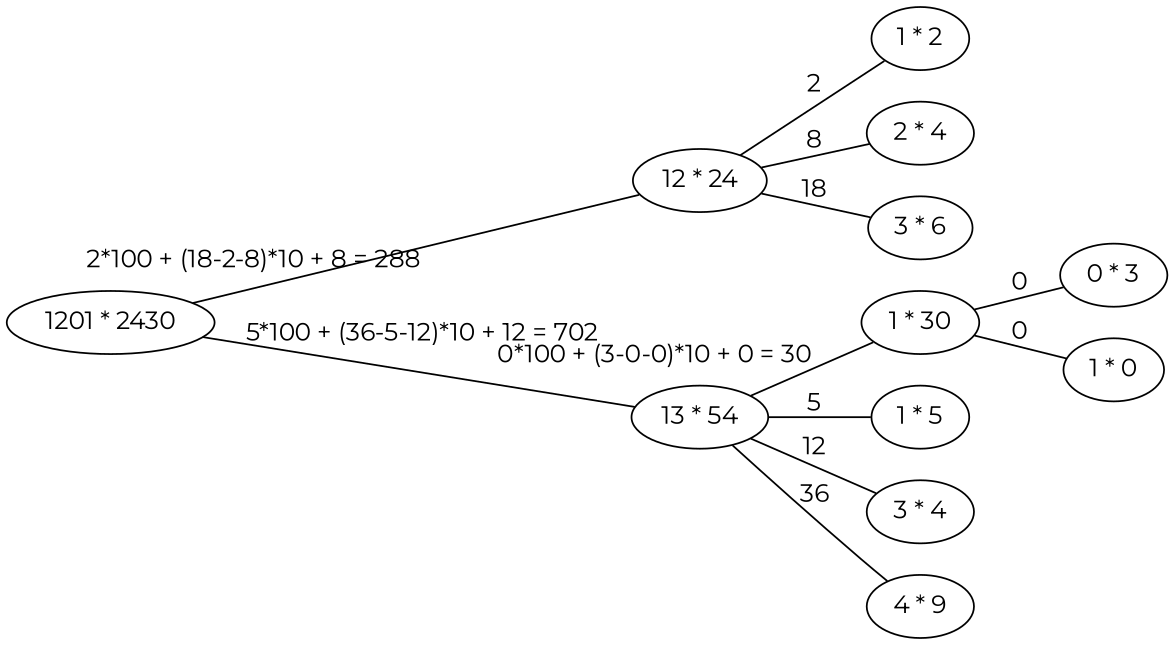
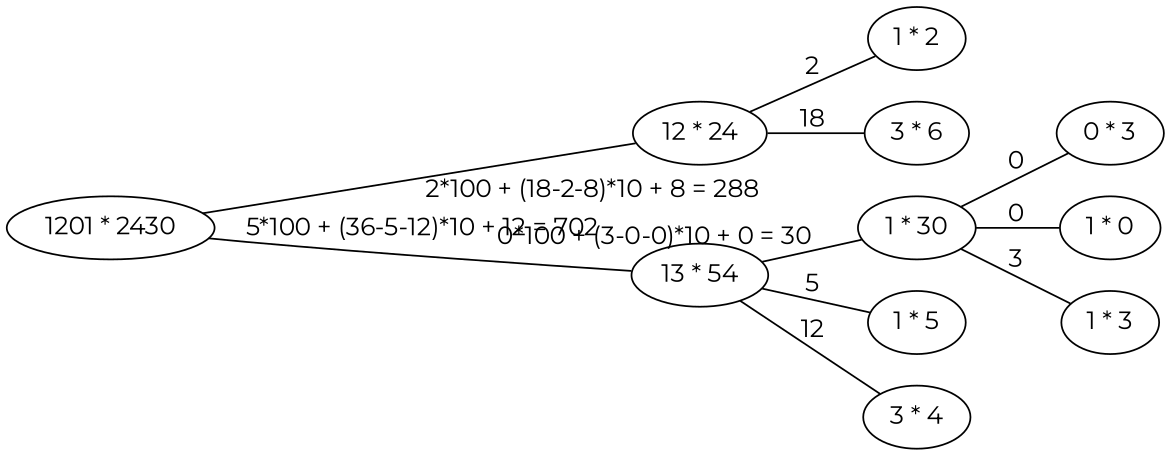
(920, 133) -> none
none -> (1110, 323)
(920, 606) -> none
